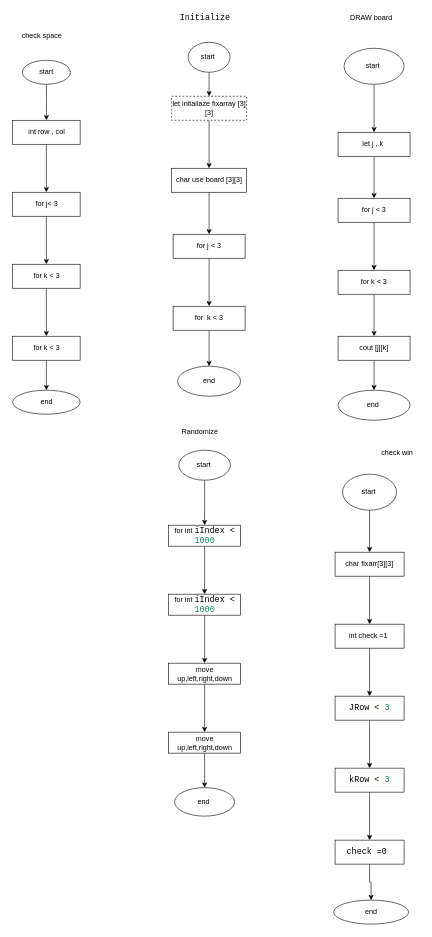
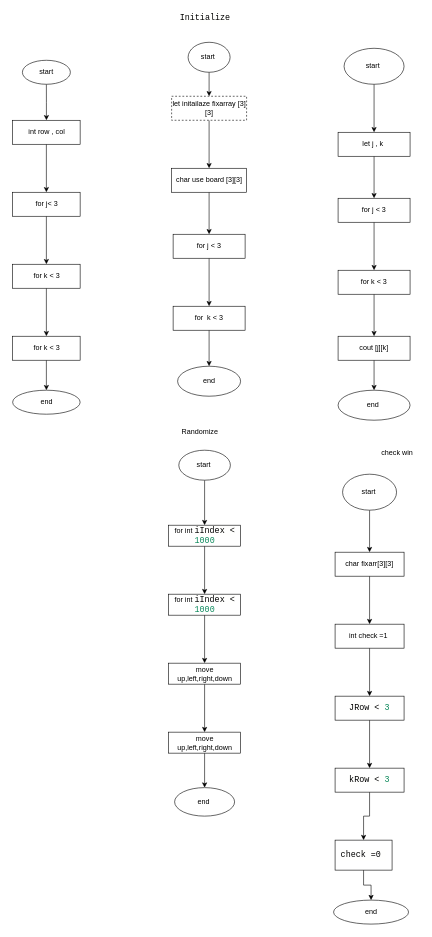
(371, 18) -> none
(42, 36) -> none
(370, 852) -> (364, 855)
